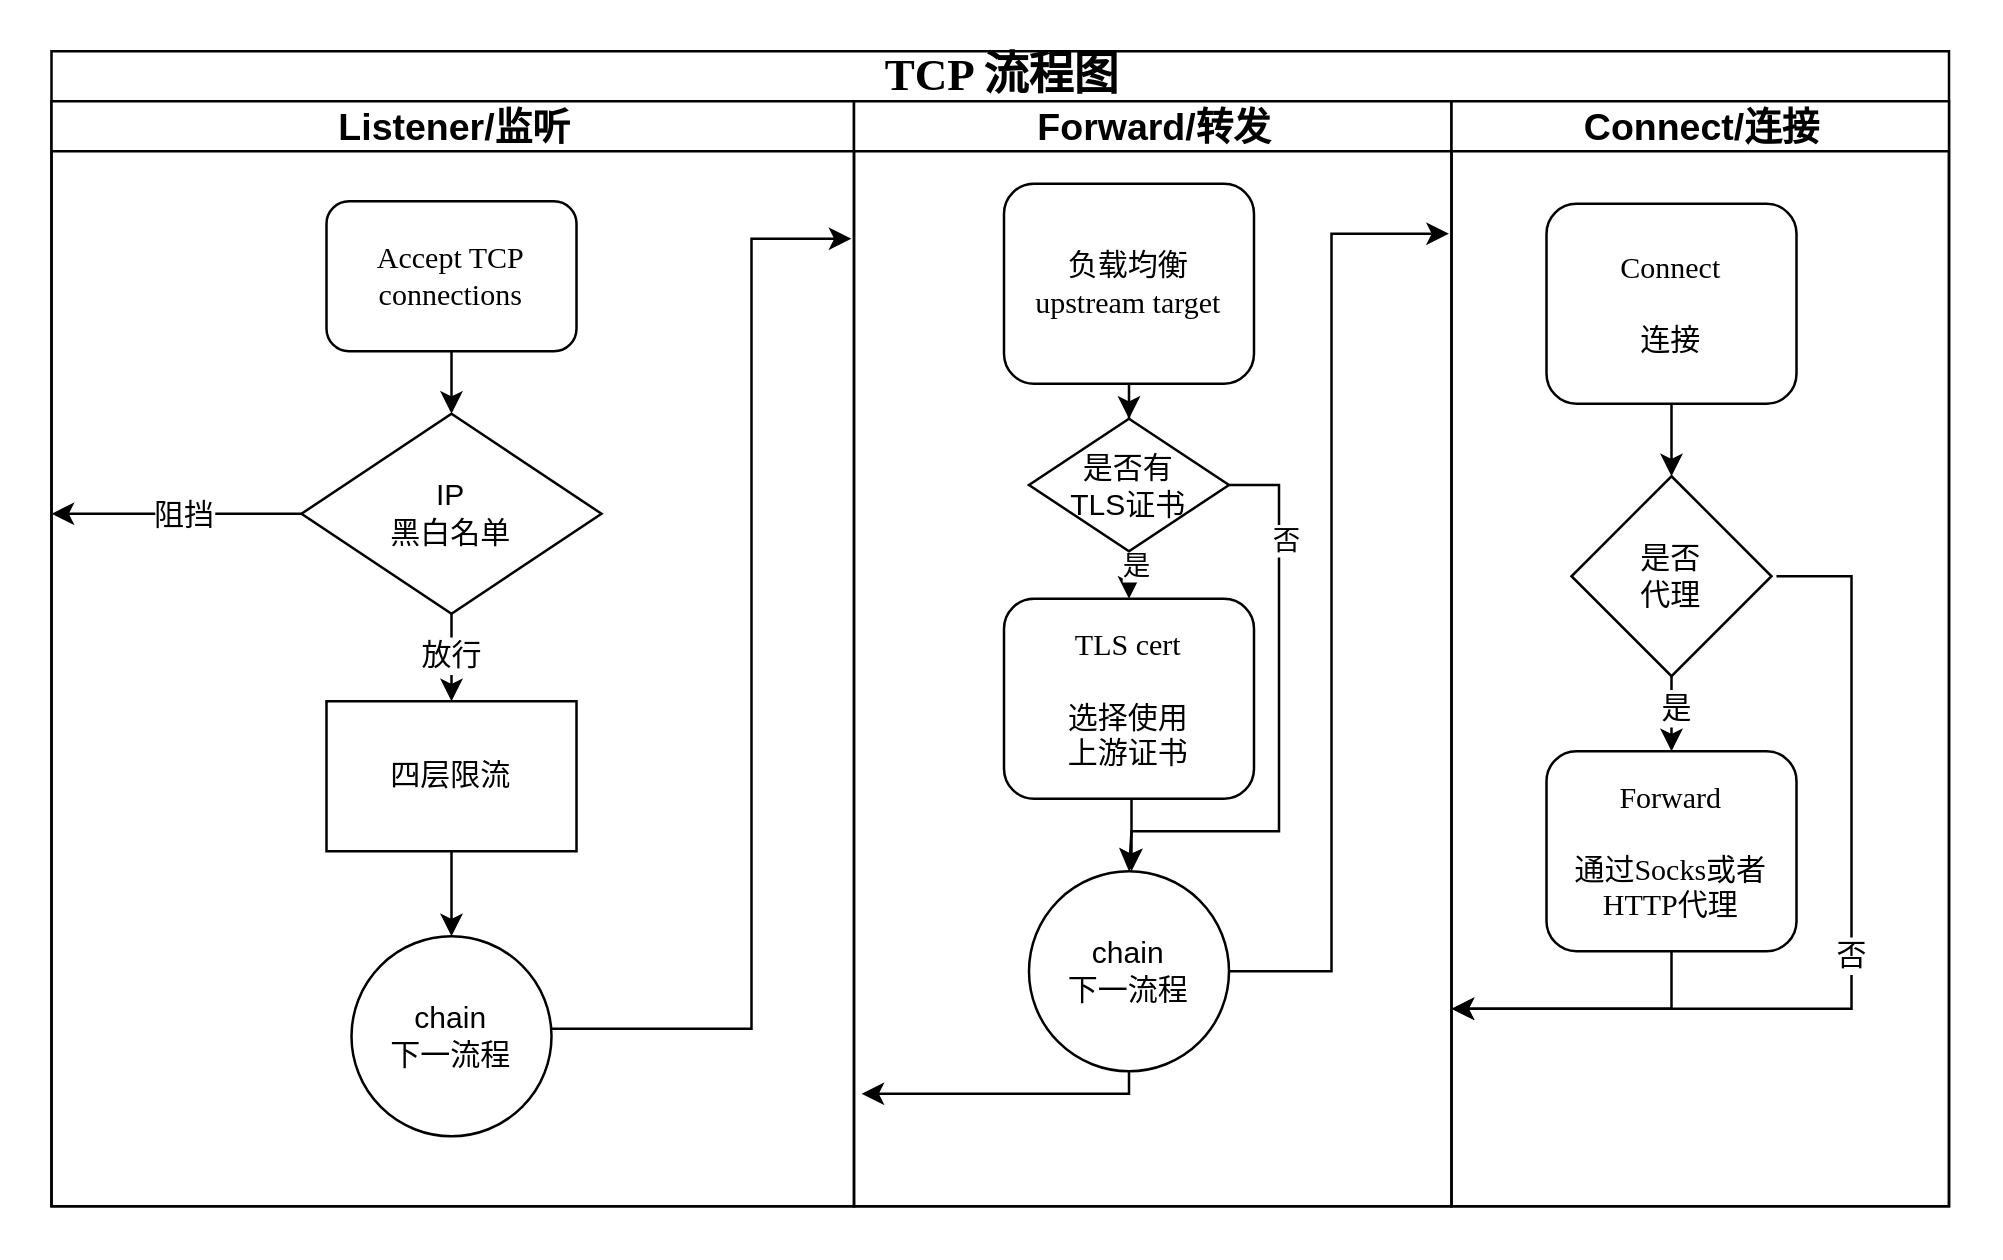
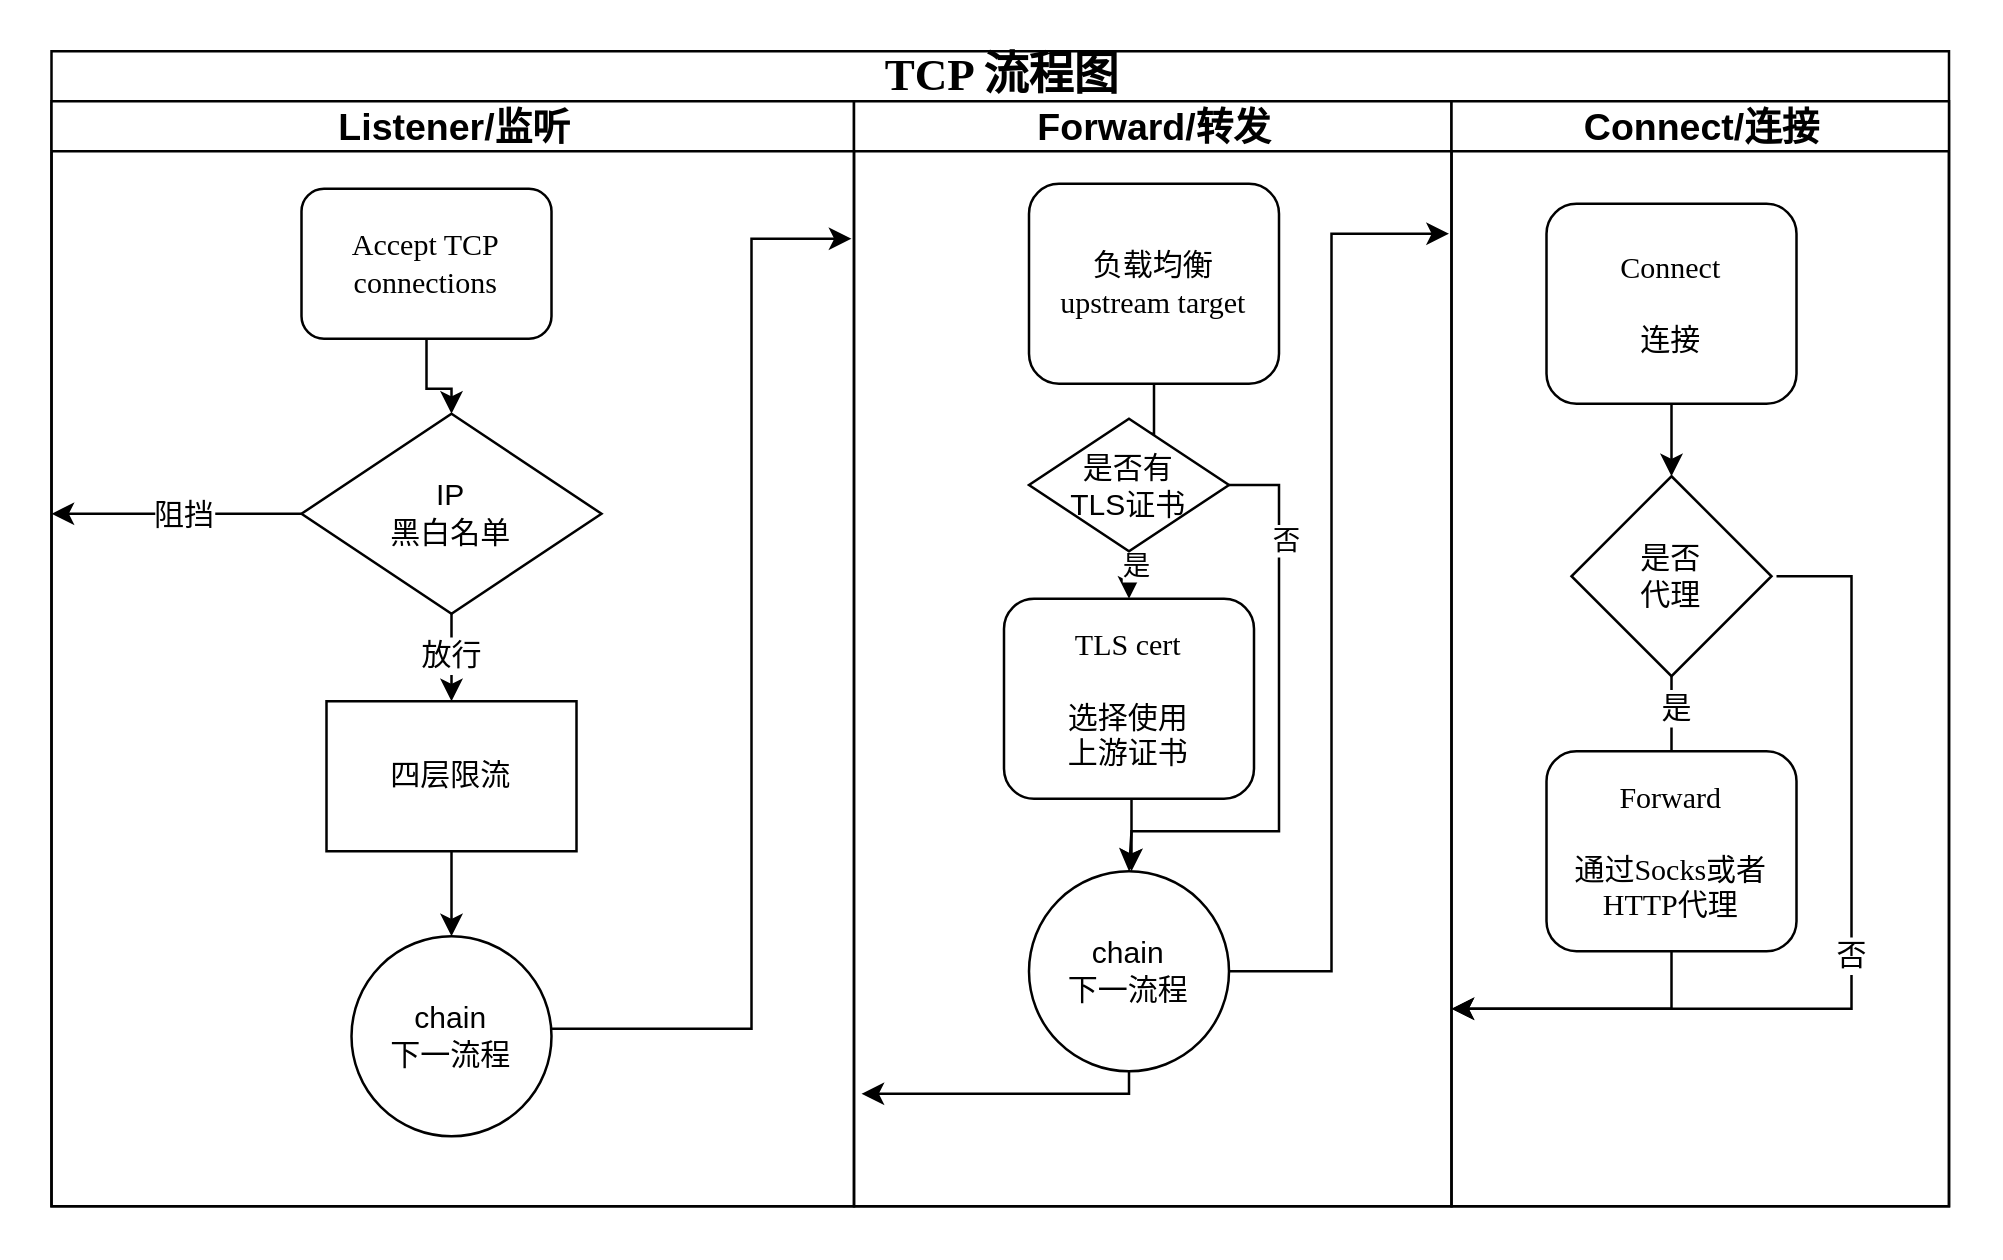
(451, 276) -> (426, 264)
(1129, 284) -> (1154, 284)
(1671, 733) -> (1671, 739)
